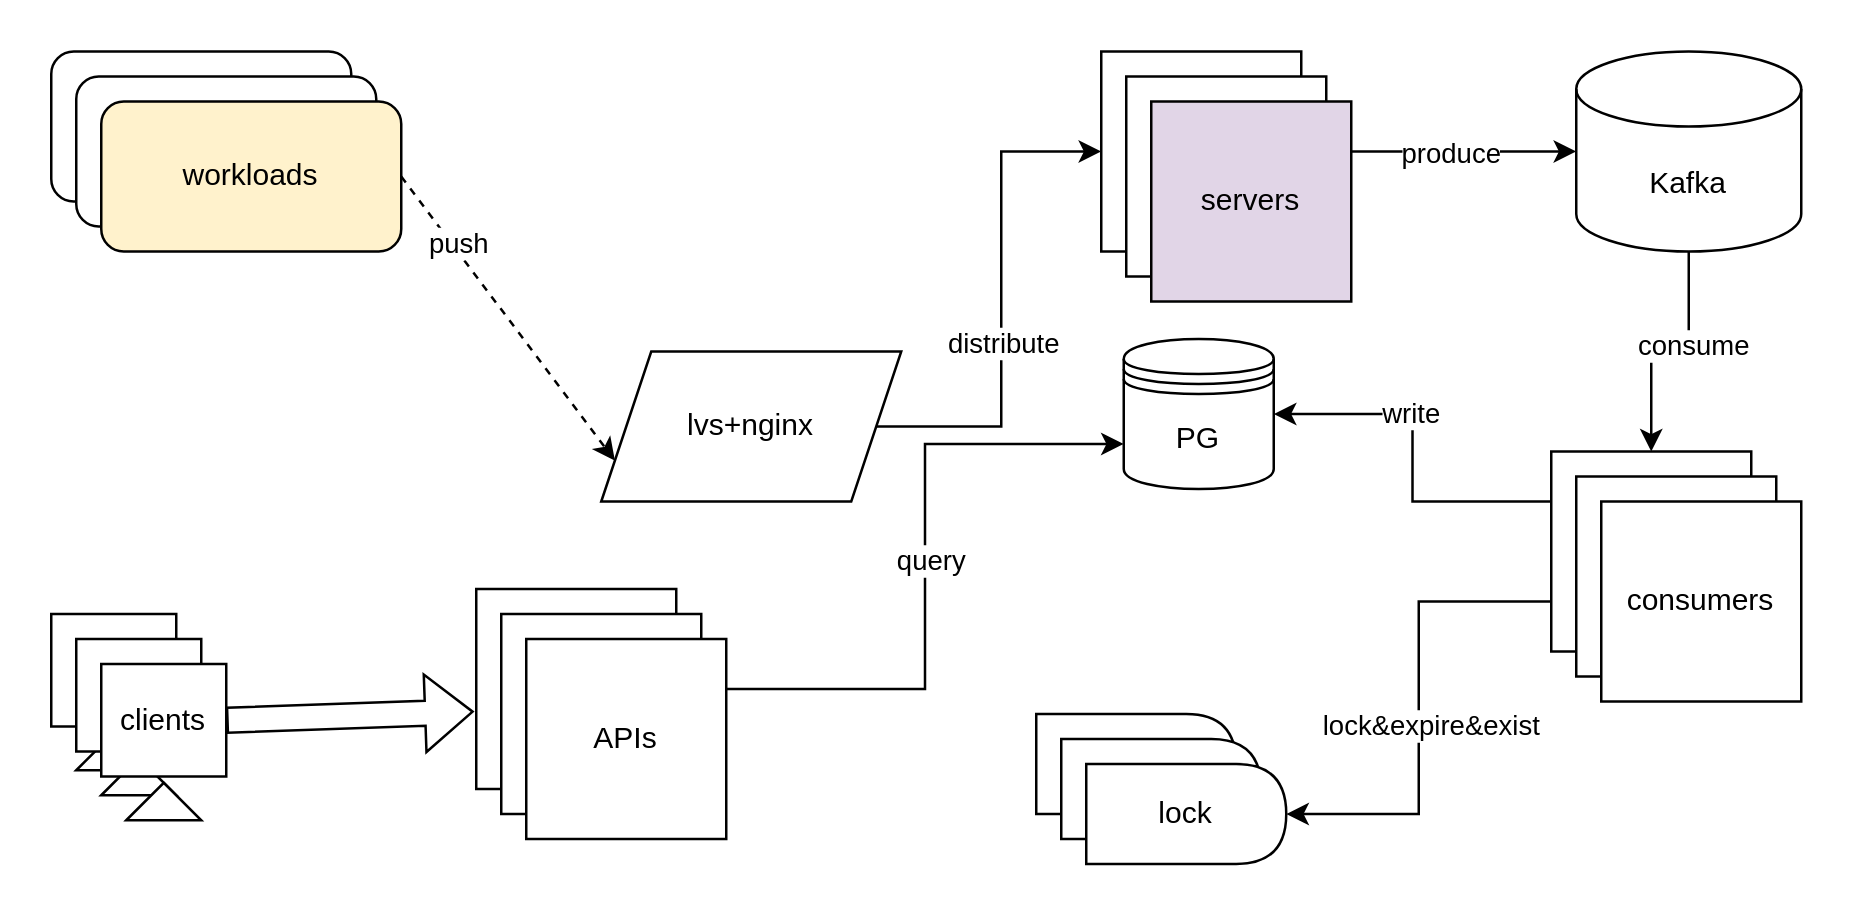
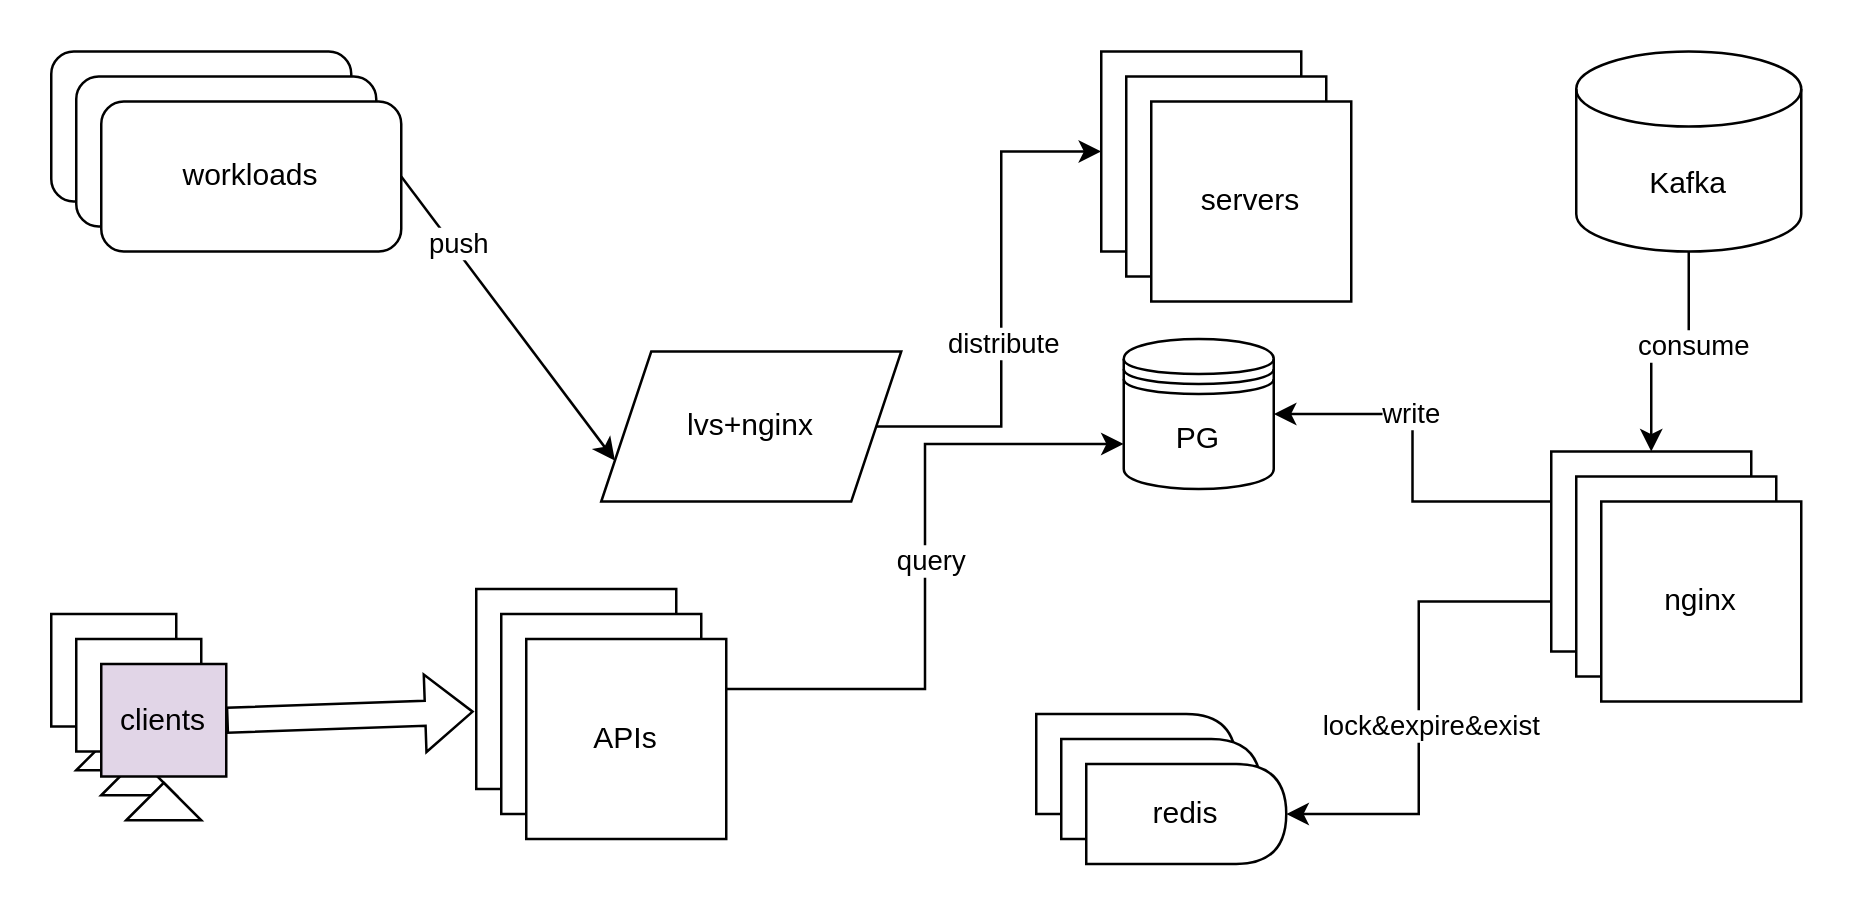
(1455, 151) -> none
(251, 176) -> (251, 176)
(1251, 201) -> (1251, 201)
(534, 352) -> (534, 352)
(1701, 601) -> (1701, 601)
(164, 720) -> (164, 720)
(1186, 814) -> (1186, 814)
